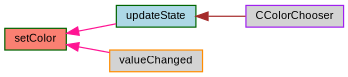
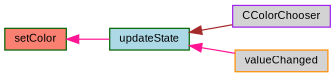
(94, 50) -> (218, 51)
